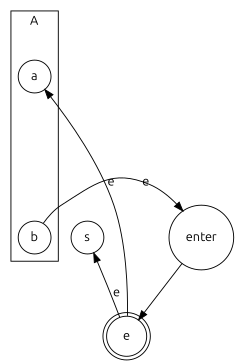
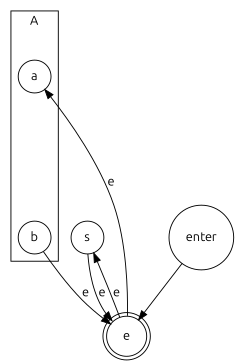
(111, 179) -> (71, 287)
none -> (93, 285)
